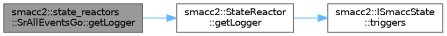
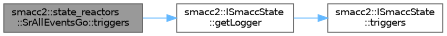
(73, 18) -> (73, 18)
(235, 18) -> (235, 18)
